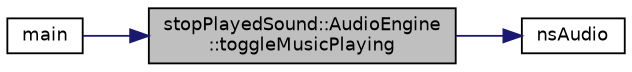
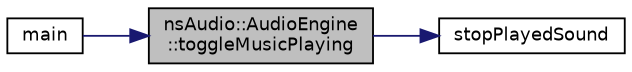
(302, 36) -> (261, 36)
(573, 36) -> (532, 36)
